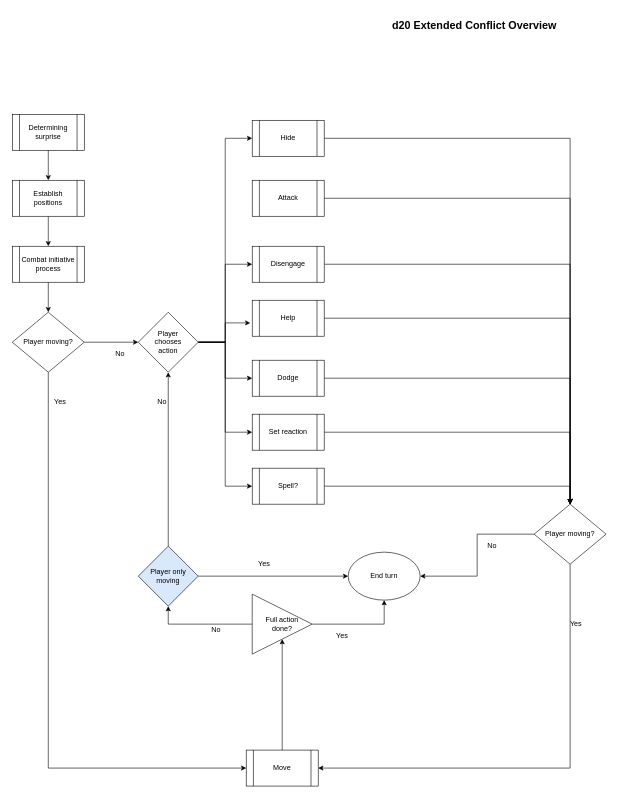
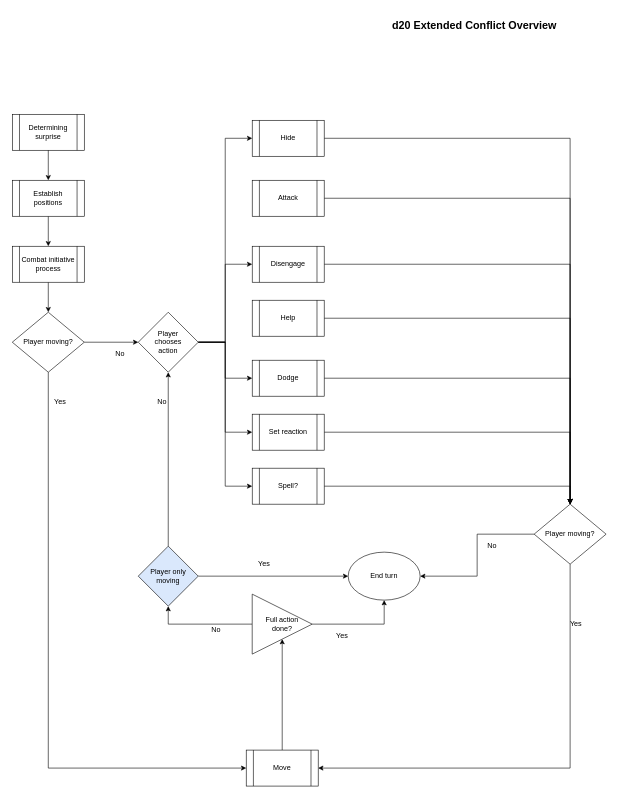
(245, 323) -> none
